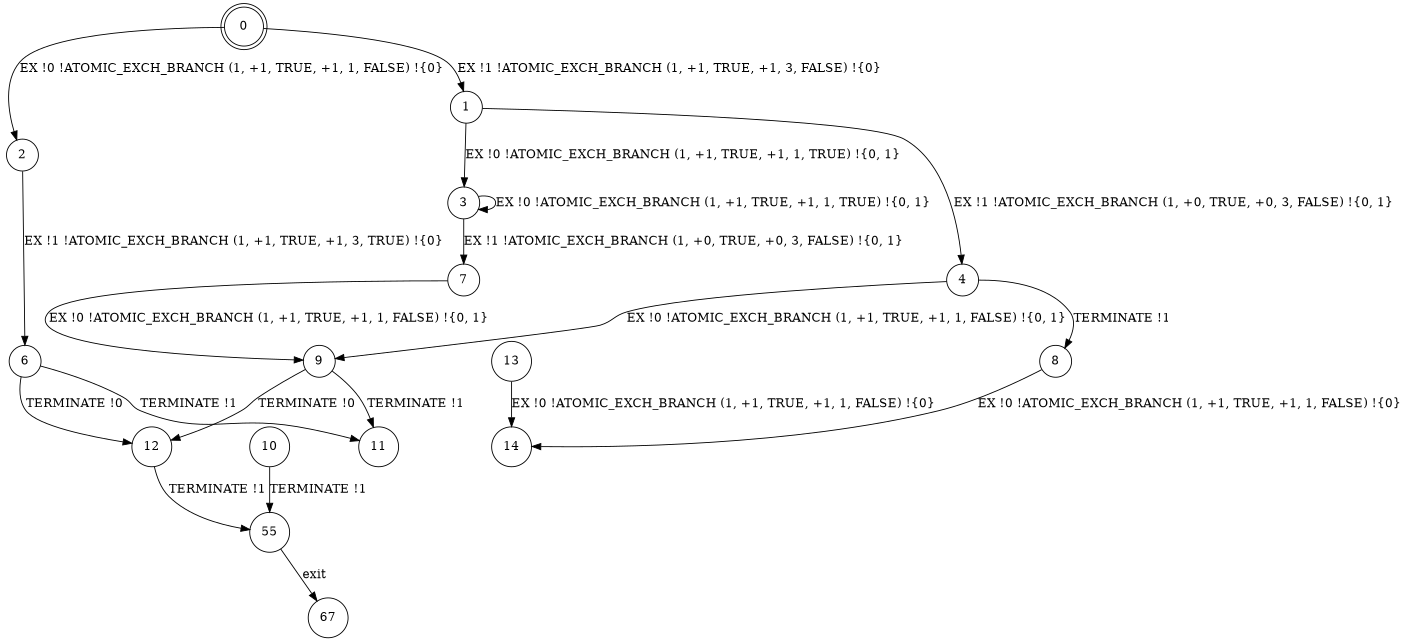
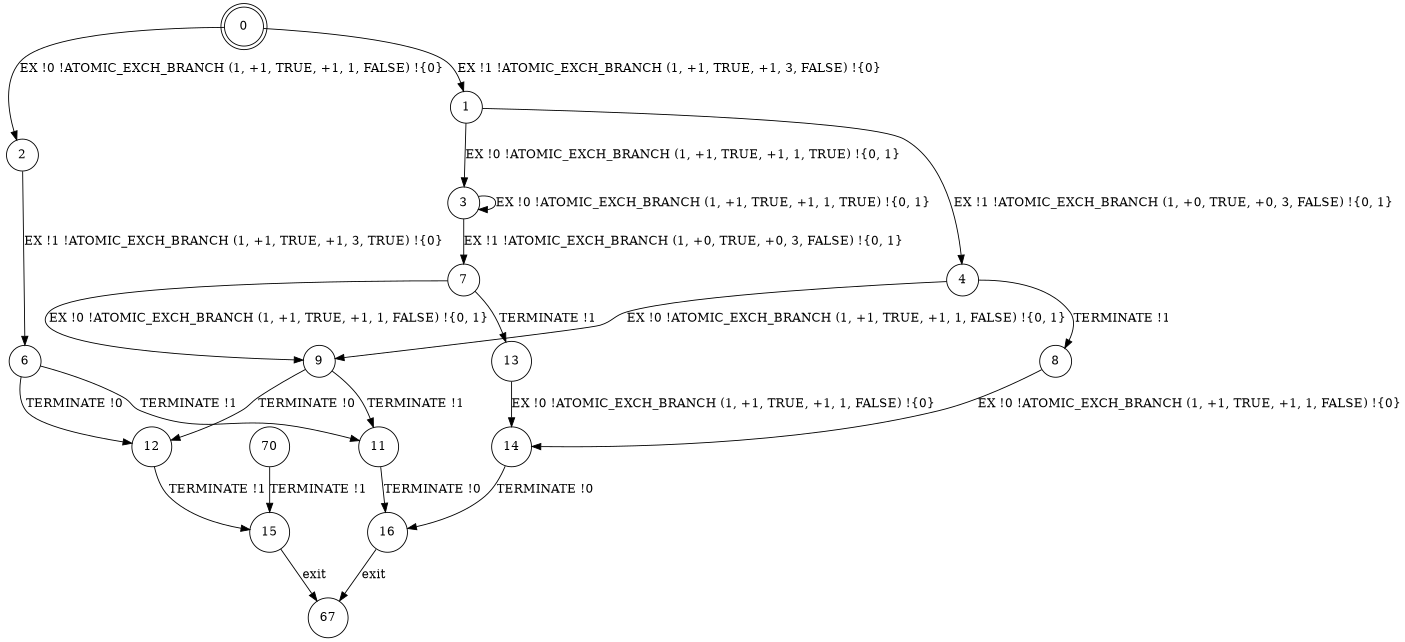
none -> (491, 311)
(270, 447) -> (270, 447)
(270, 532) -> (270, 532)
none -> (388, 532)
